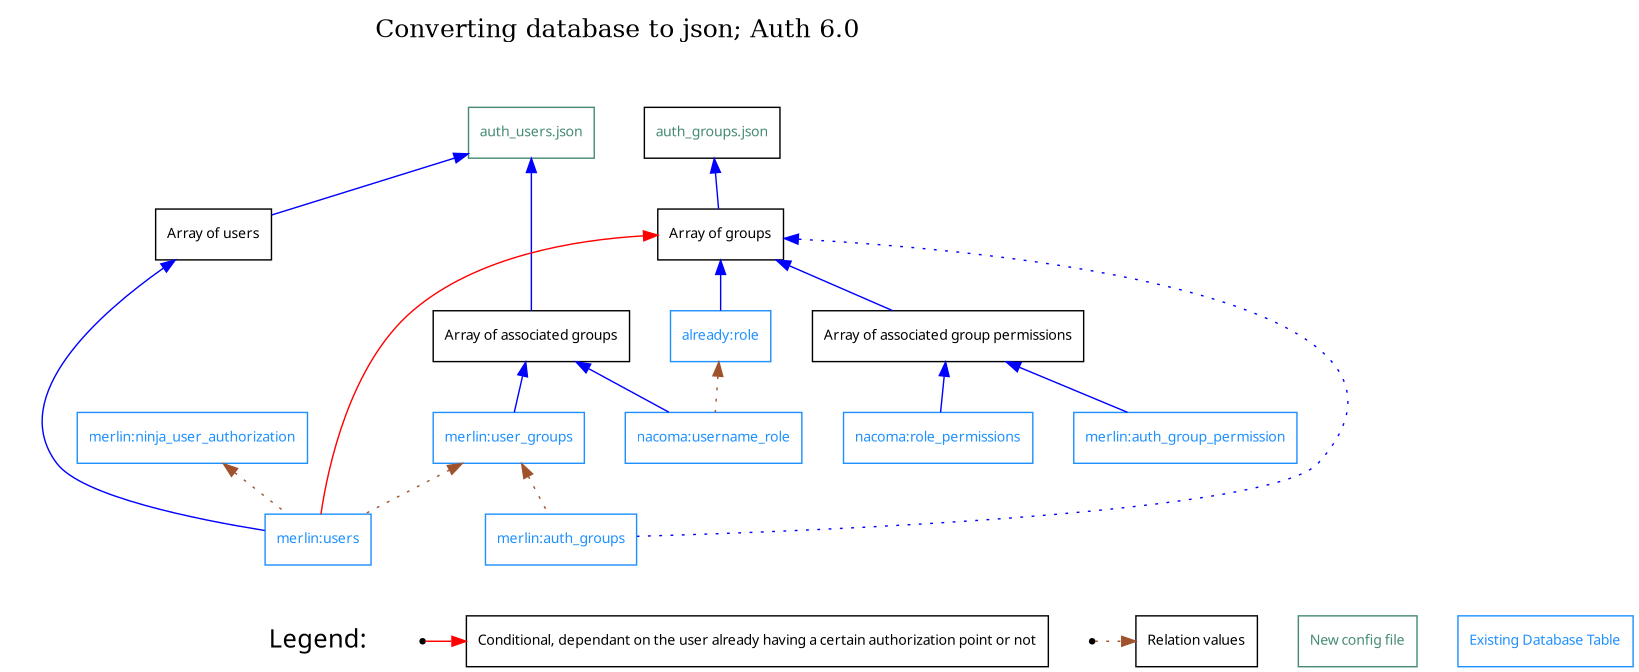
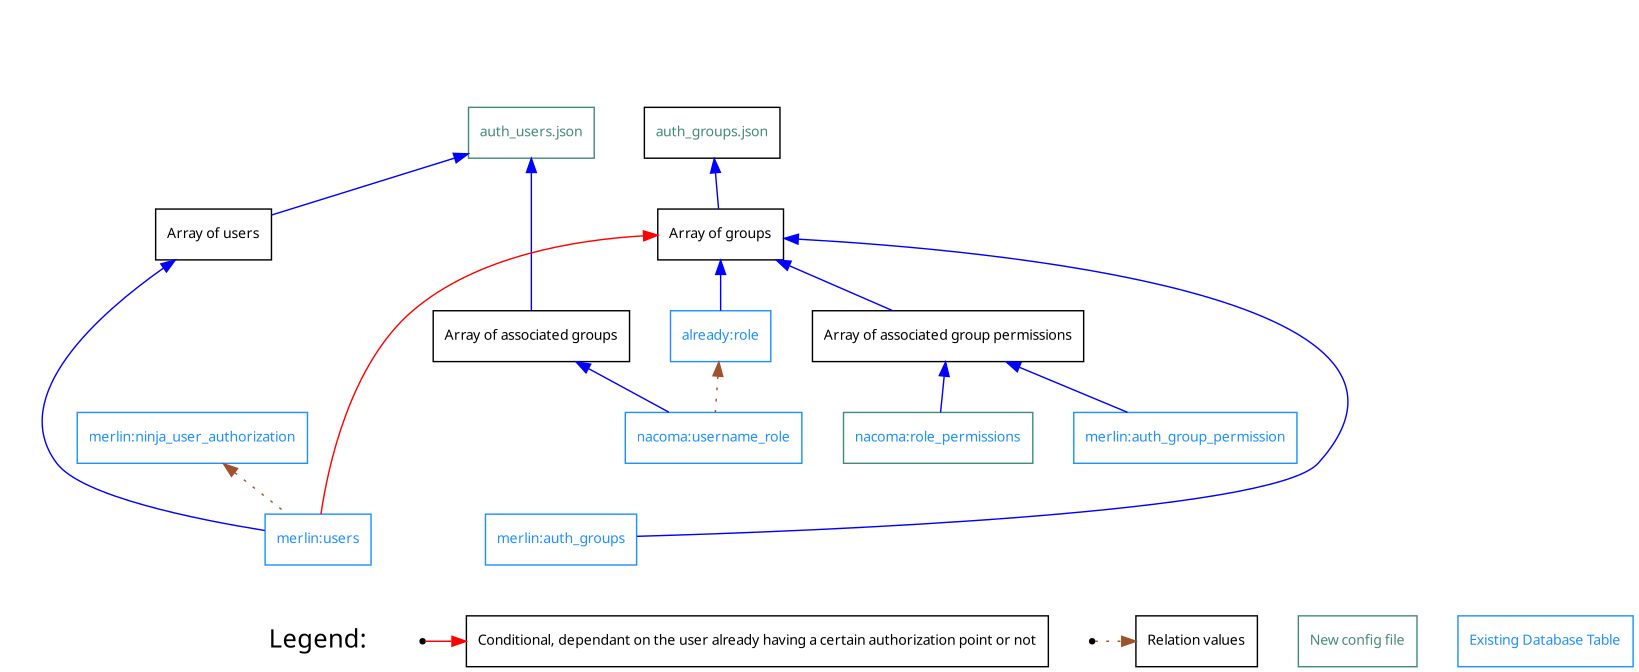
(618, 31) -> none
(509, 438) -> none
(938, 438) -> (938, 438)
(1308, 468) -> (1308, 468)
